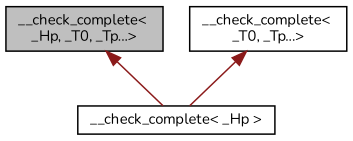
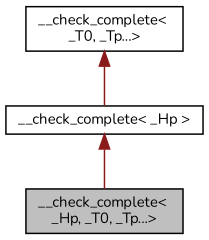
(140, 84) -> (104, 169)
